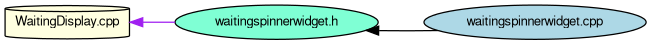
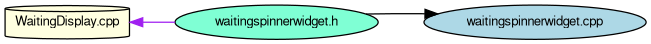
(408, 31) -> (395, 14)
